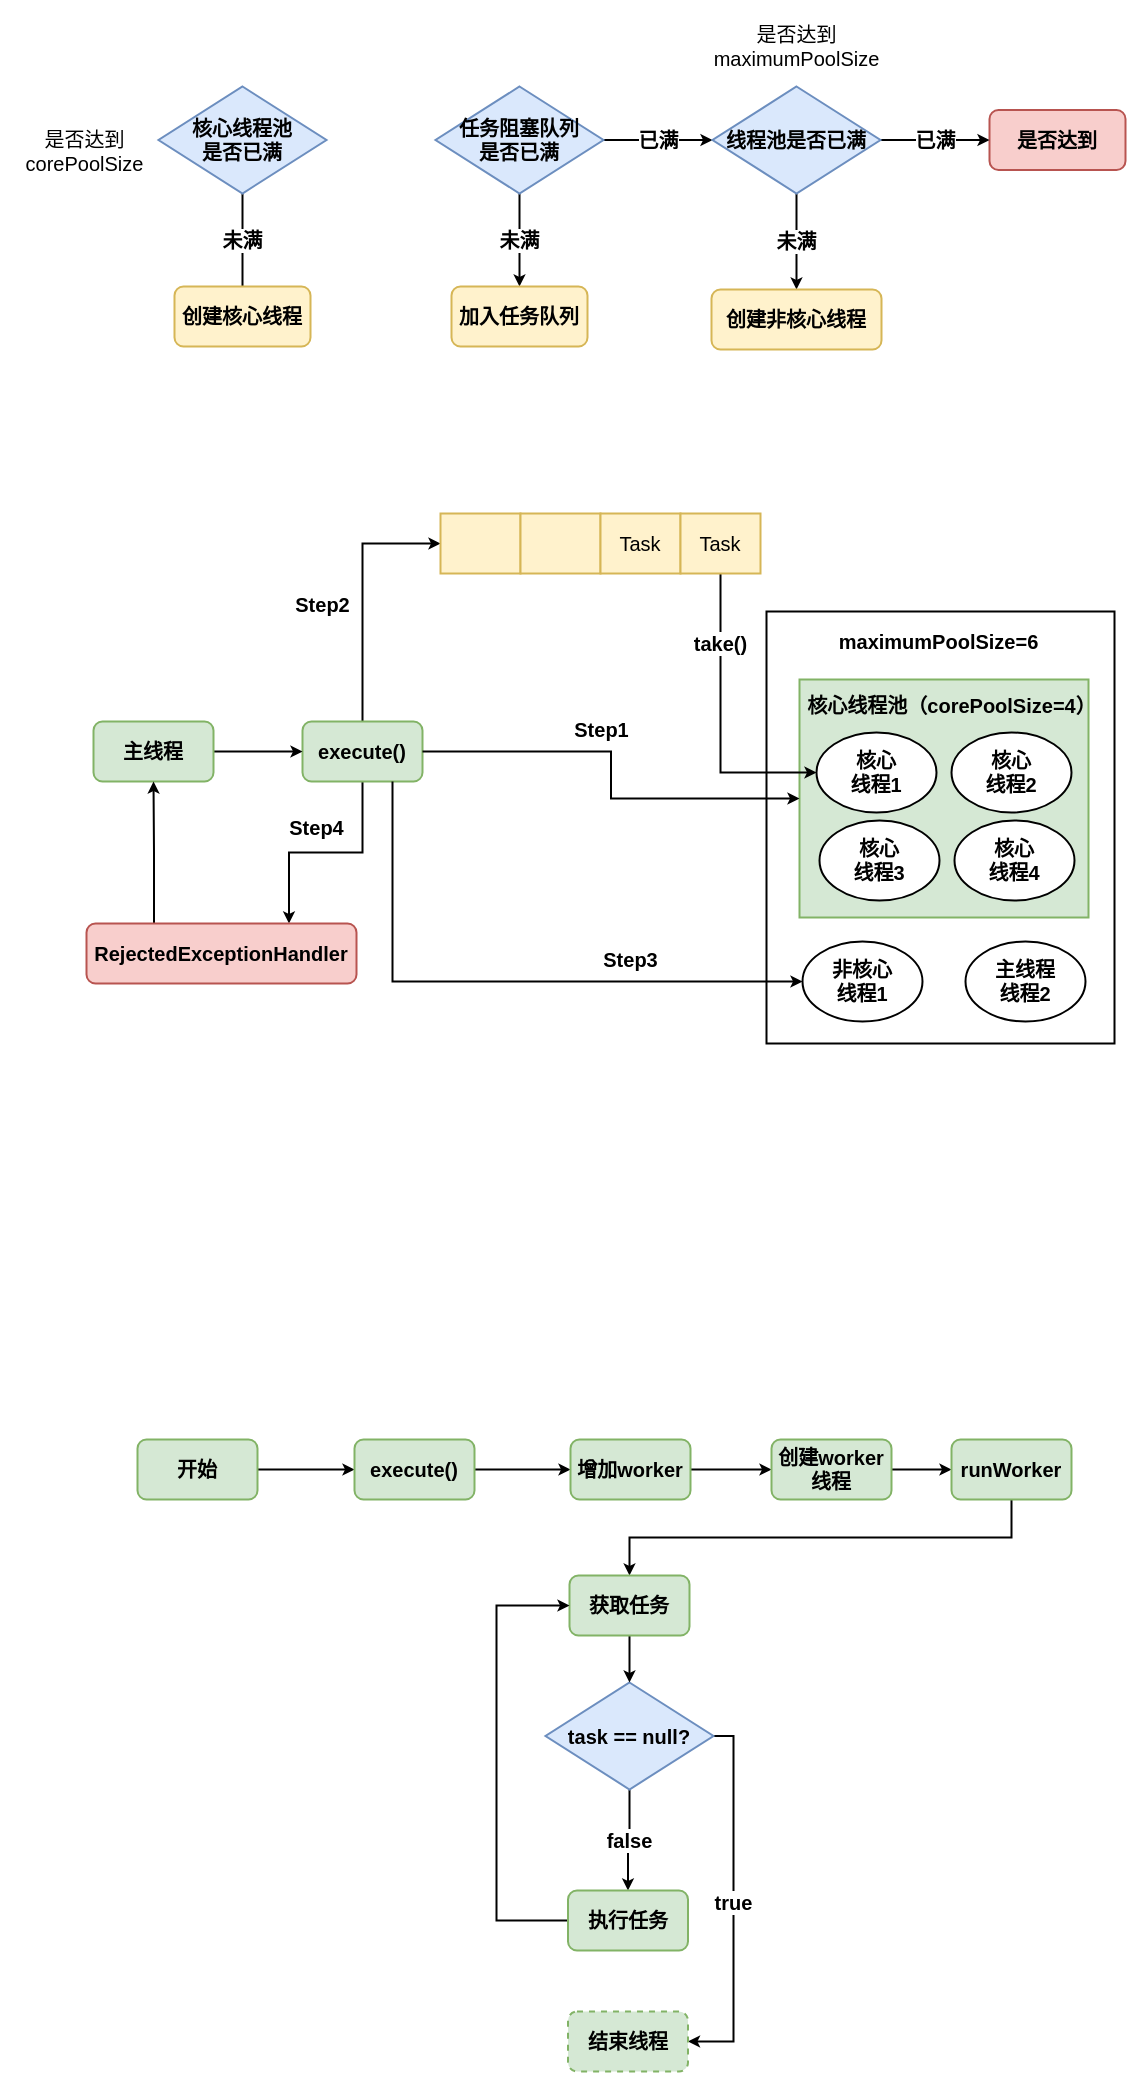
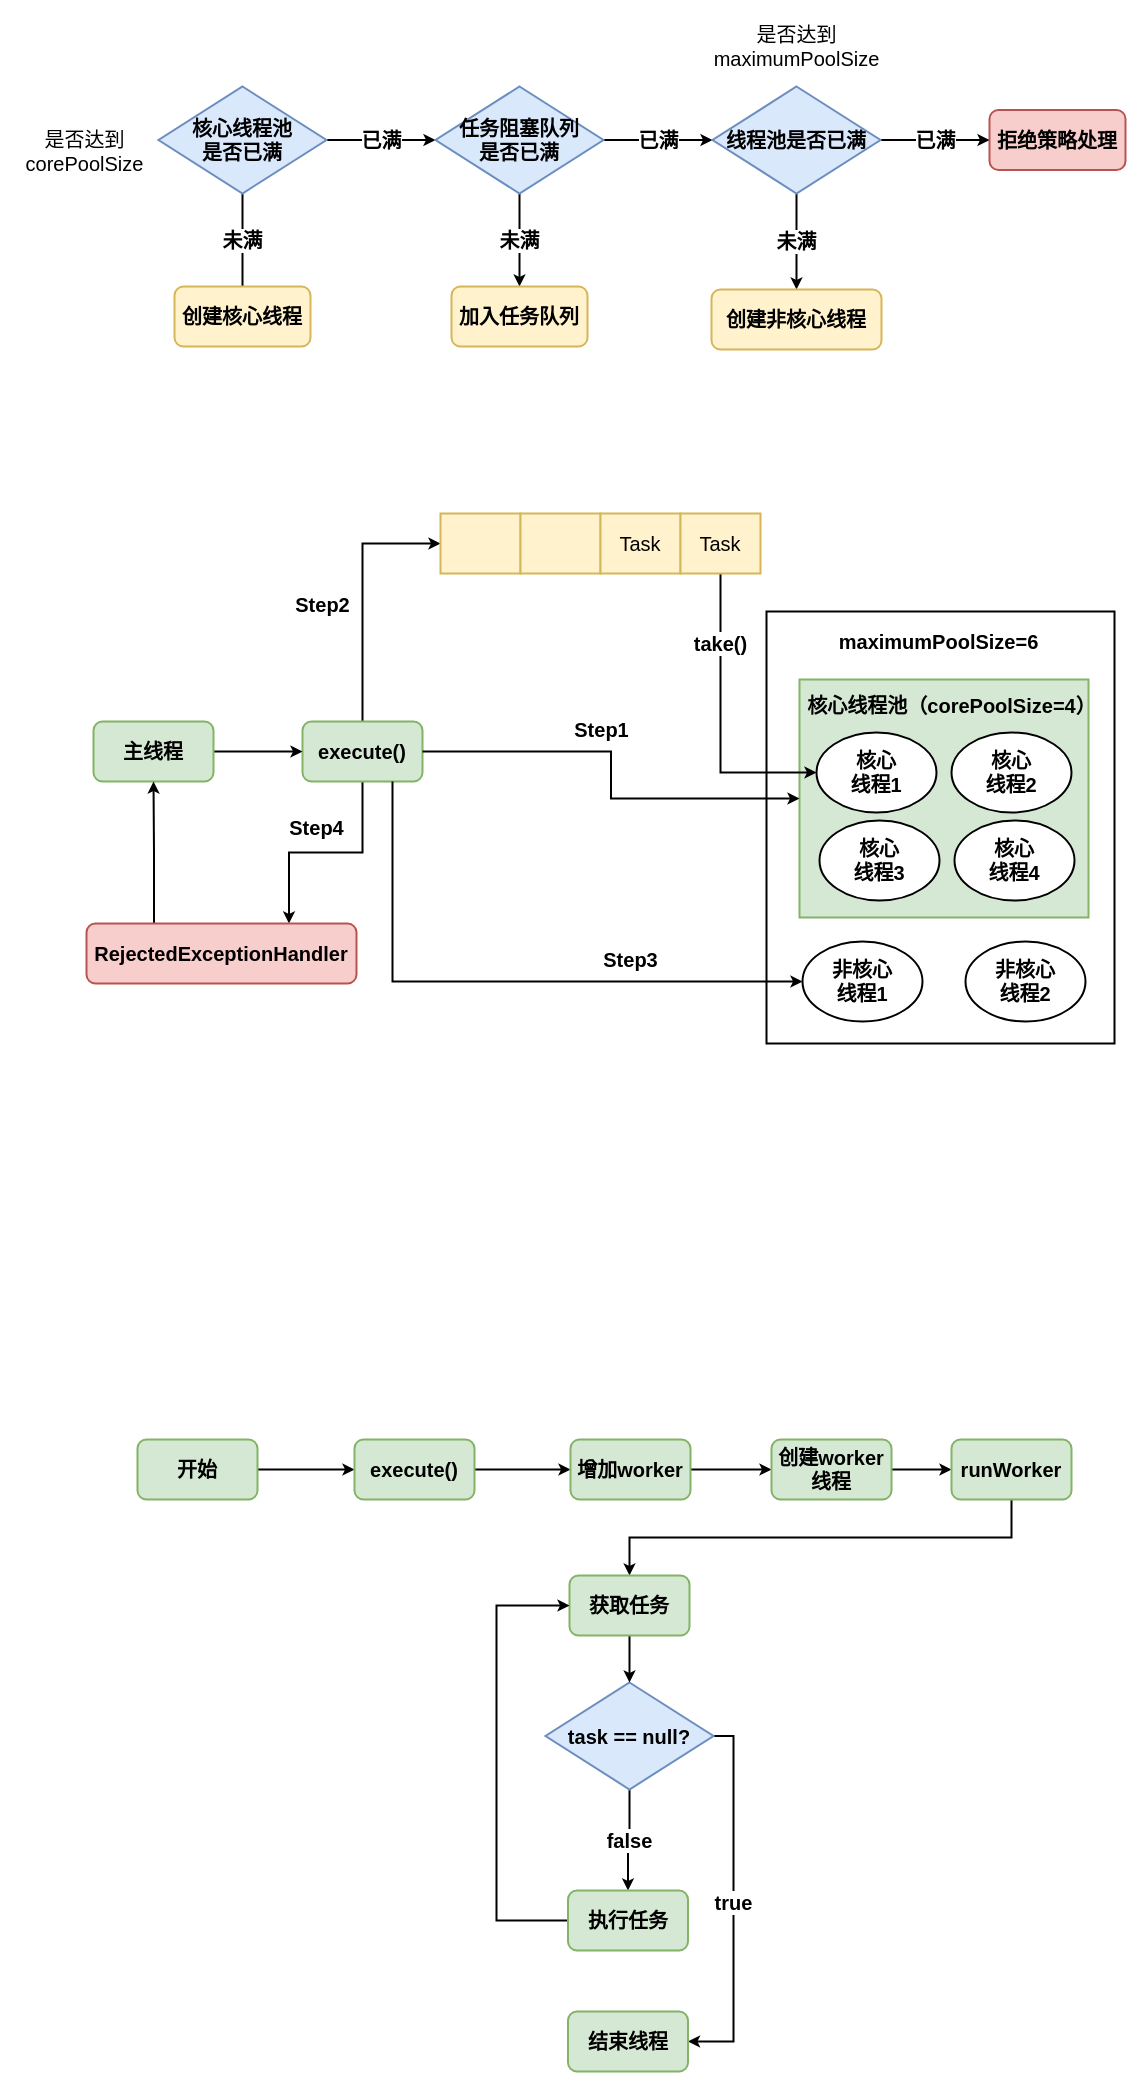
none -> (377, 140)
(1058, 141) -> (1058, 141)
(1026, 982) -> (1026, 982)
(628, 2042) -> (628, 2042)
